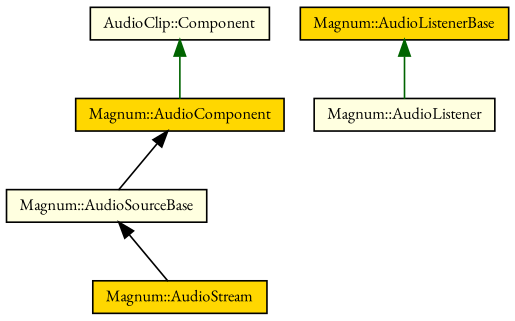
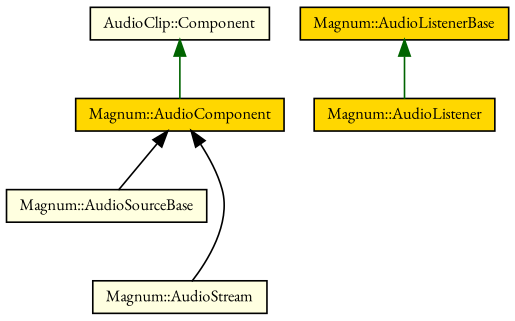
(405, 115) -> (405, 115)
(149, 258) -> (224, 214)
(180, 297) -> (180, 297)
